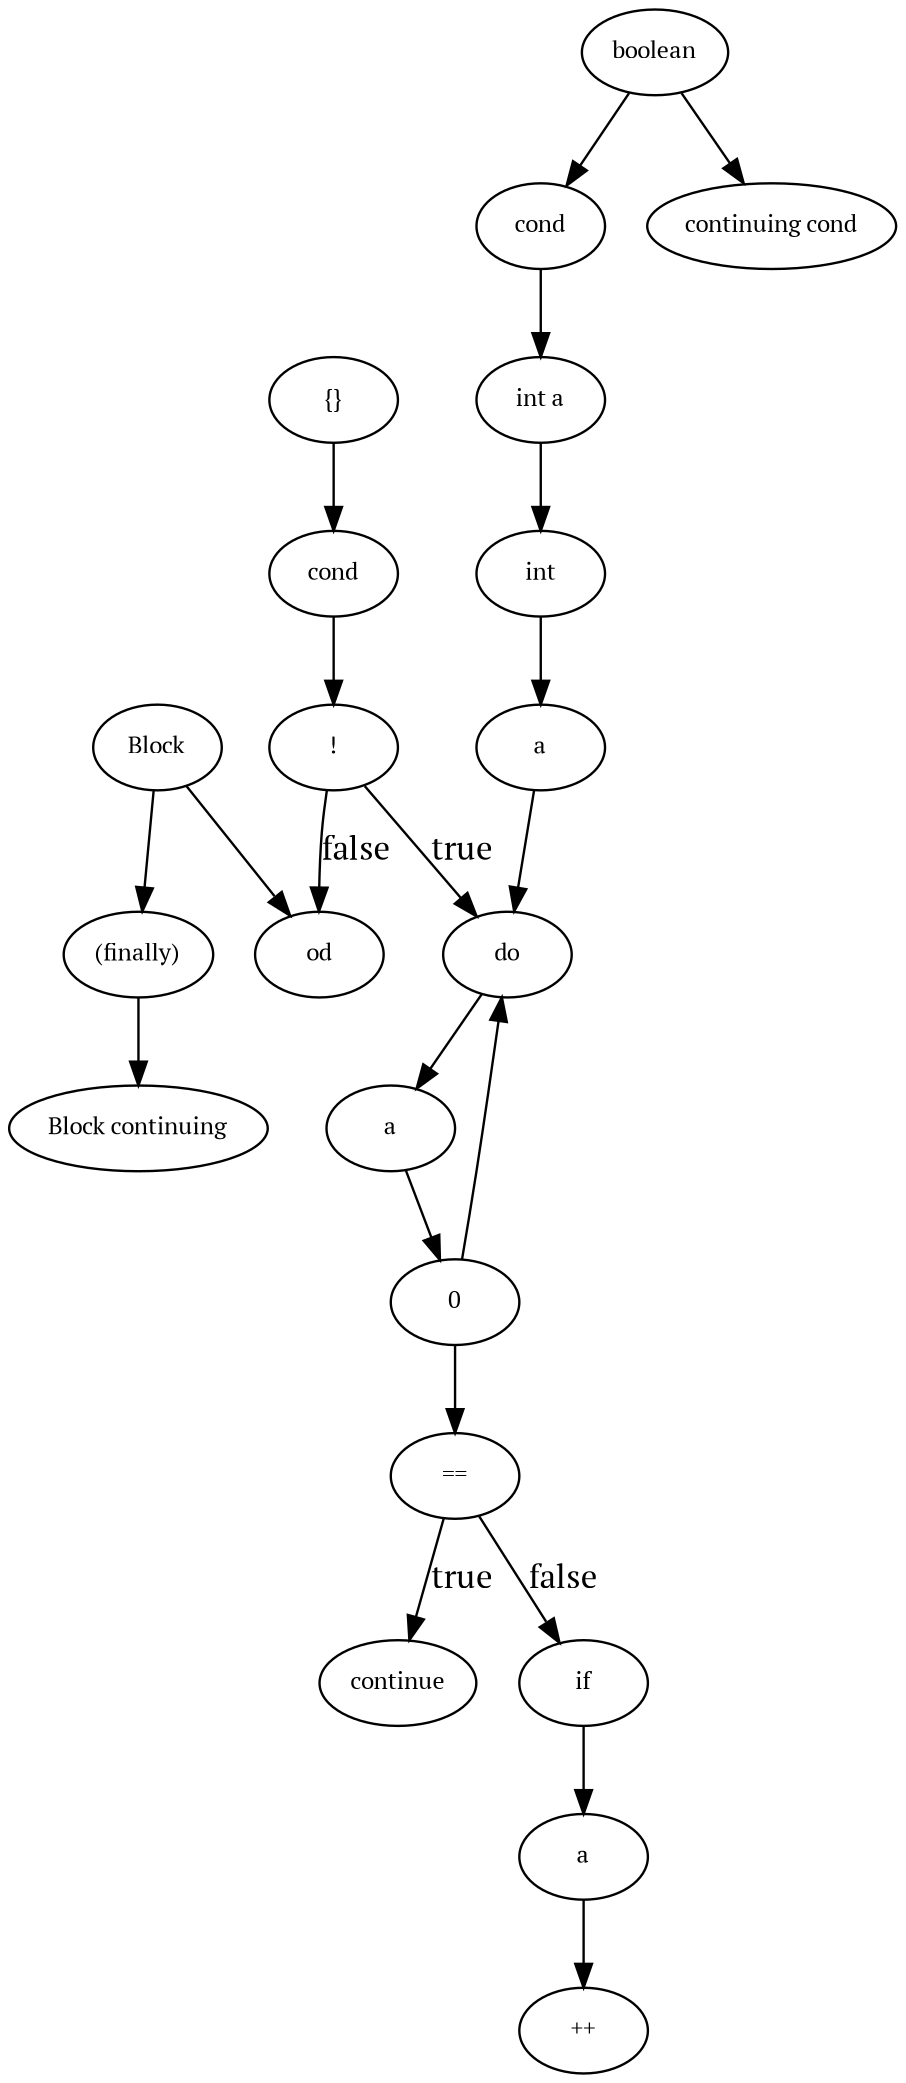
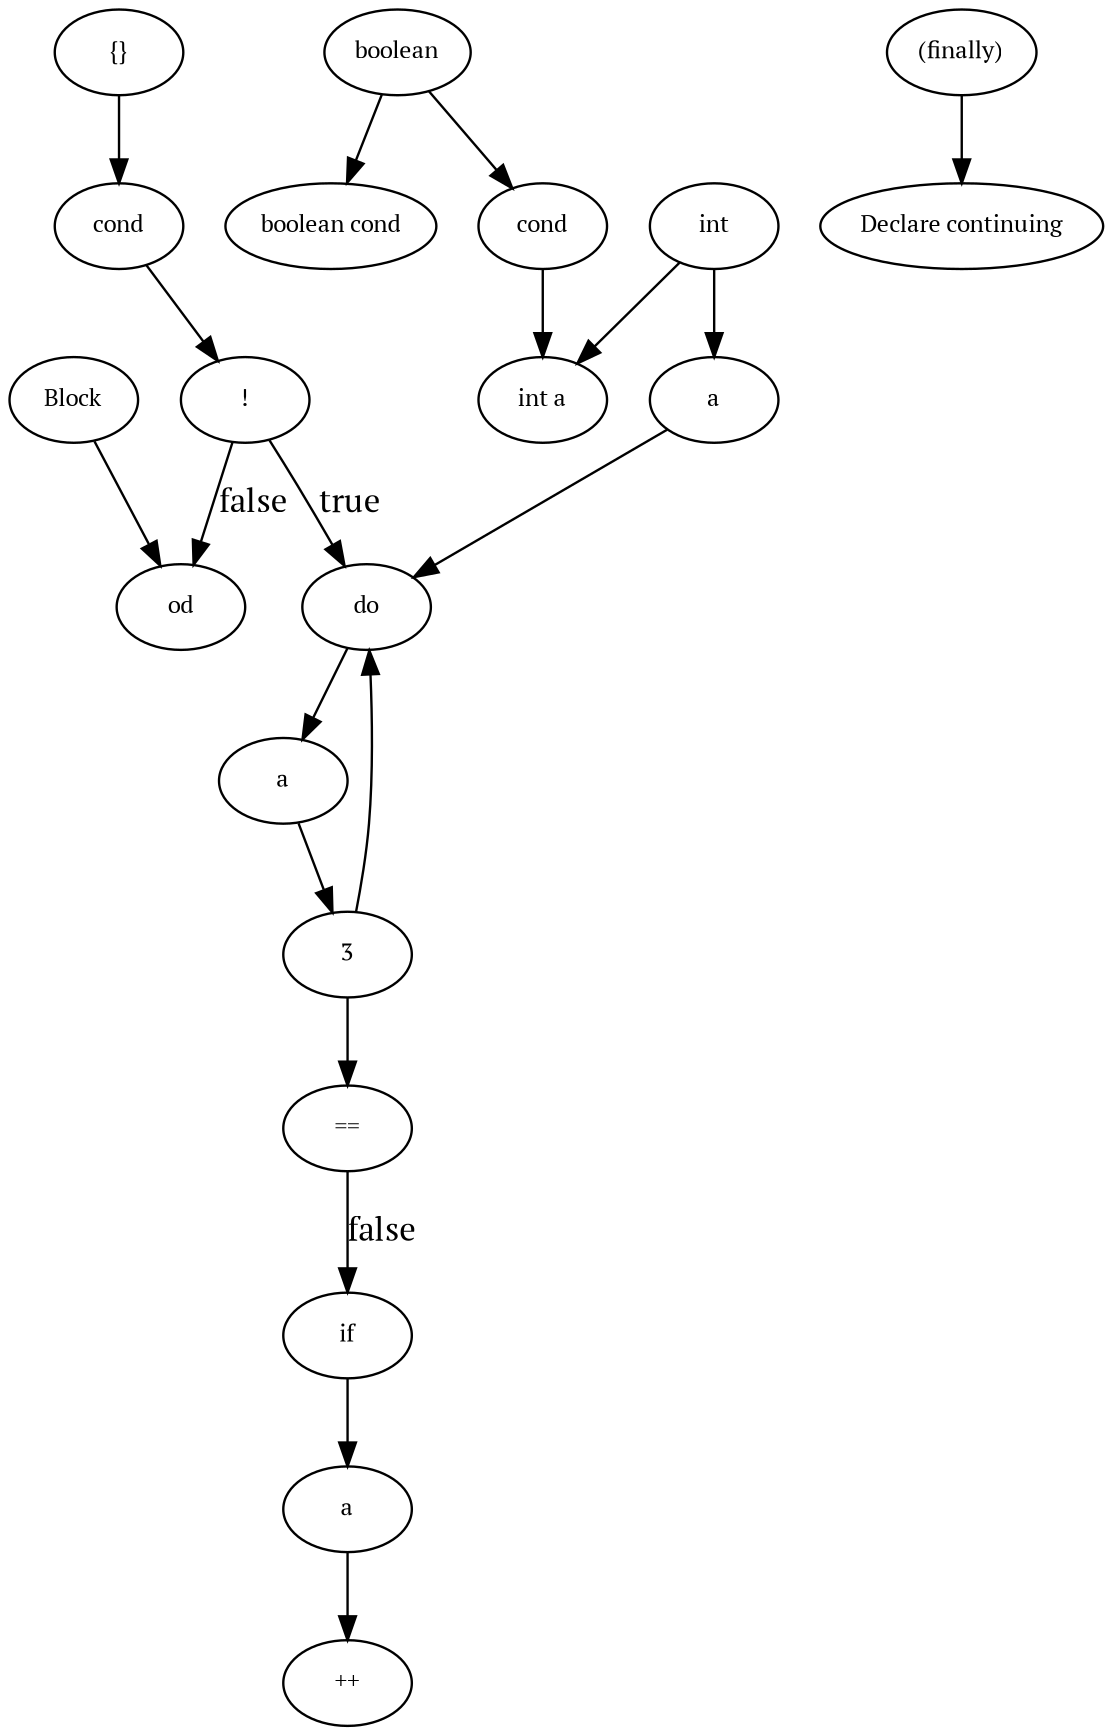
(772, 226) -> (331, 226)
(541, 475) -> (637, 305)
(149, 839) -> none
(138, 1128) -> (962, 226)
(455, 1302) -> (348, 955)
(398, 1683) -> none
